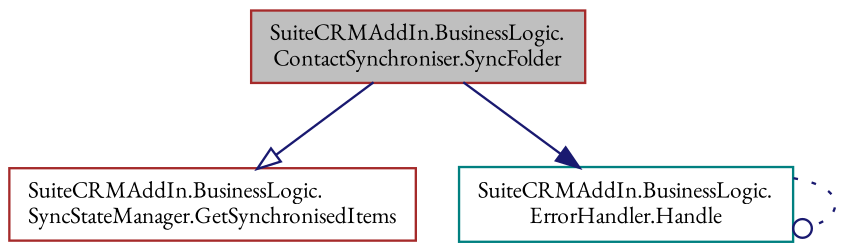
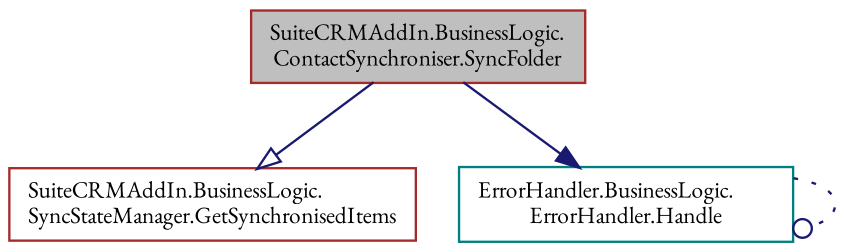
(626, 204) -> (626, 204)
